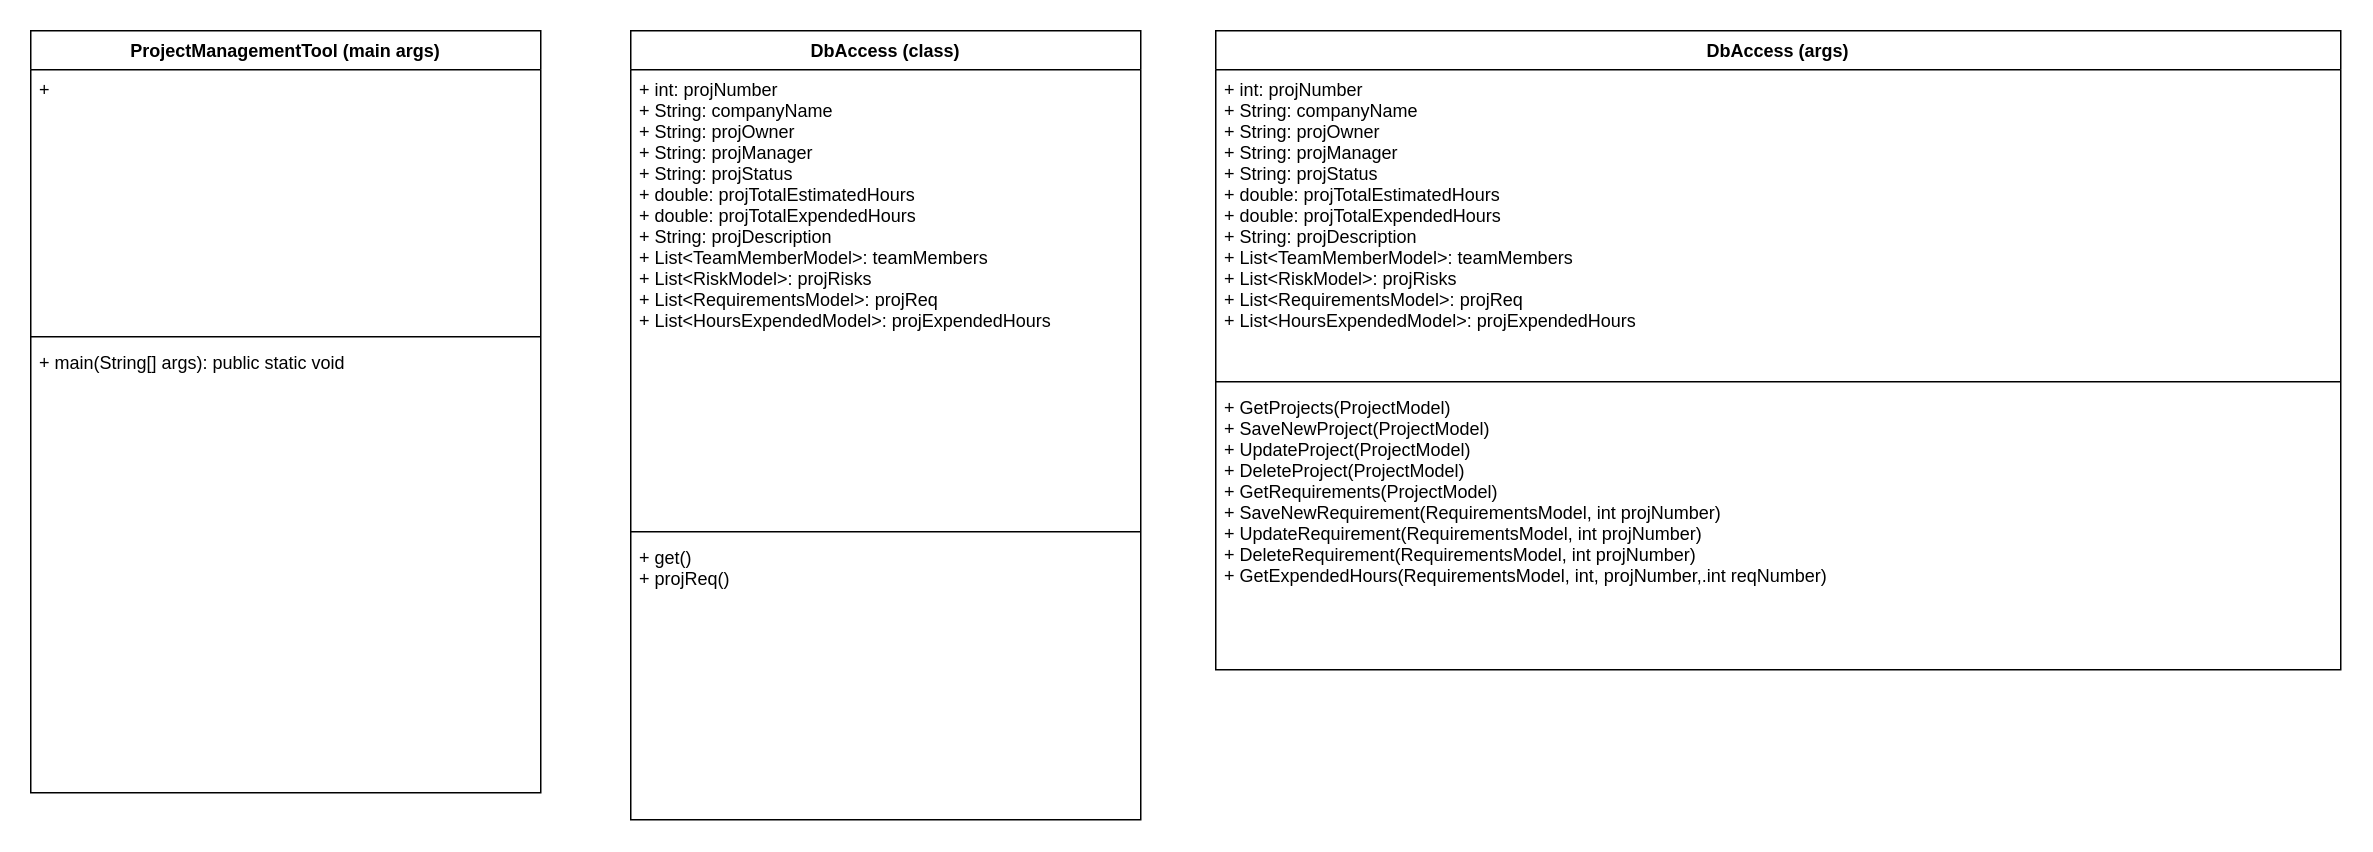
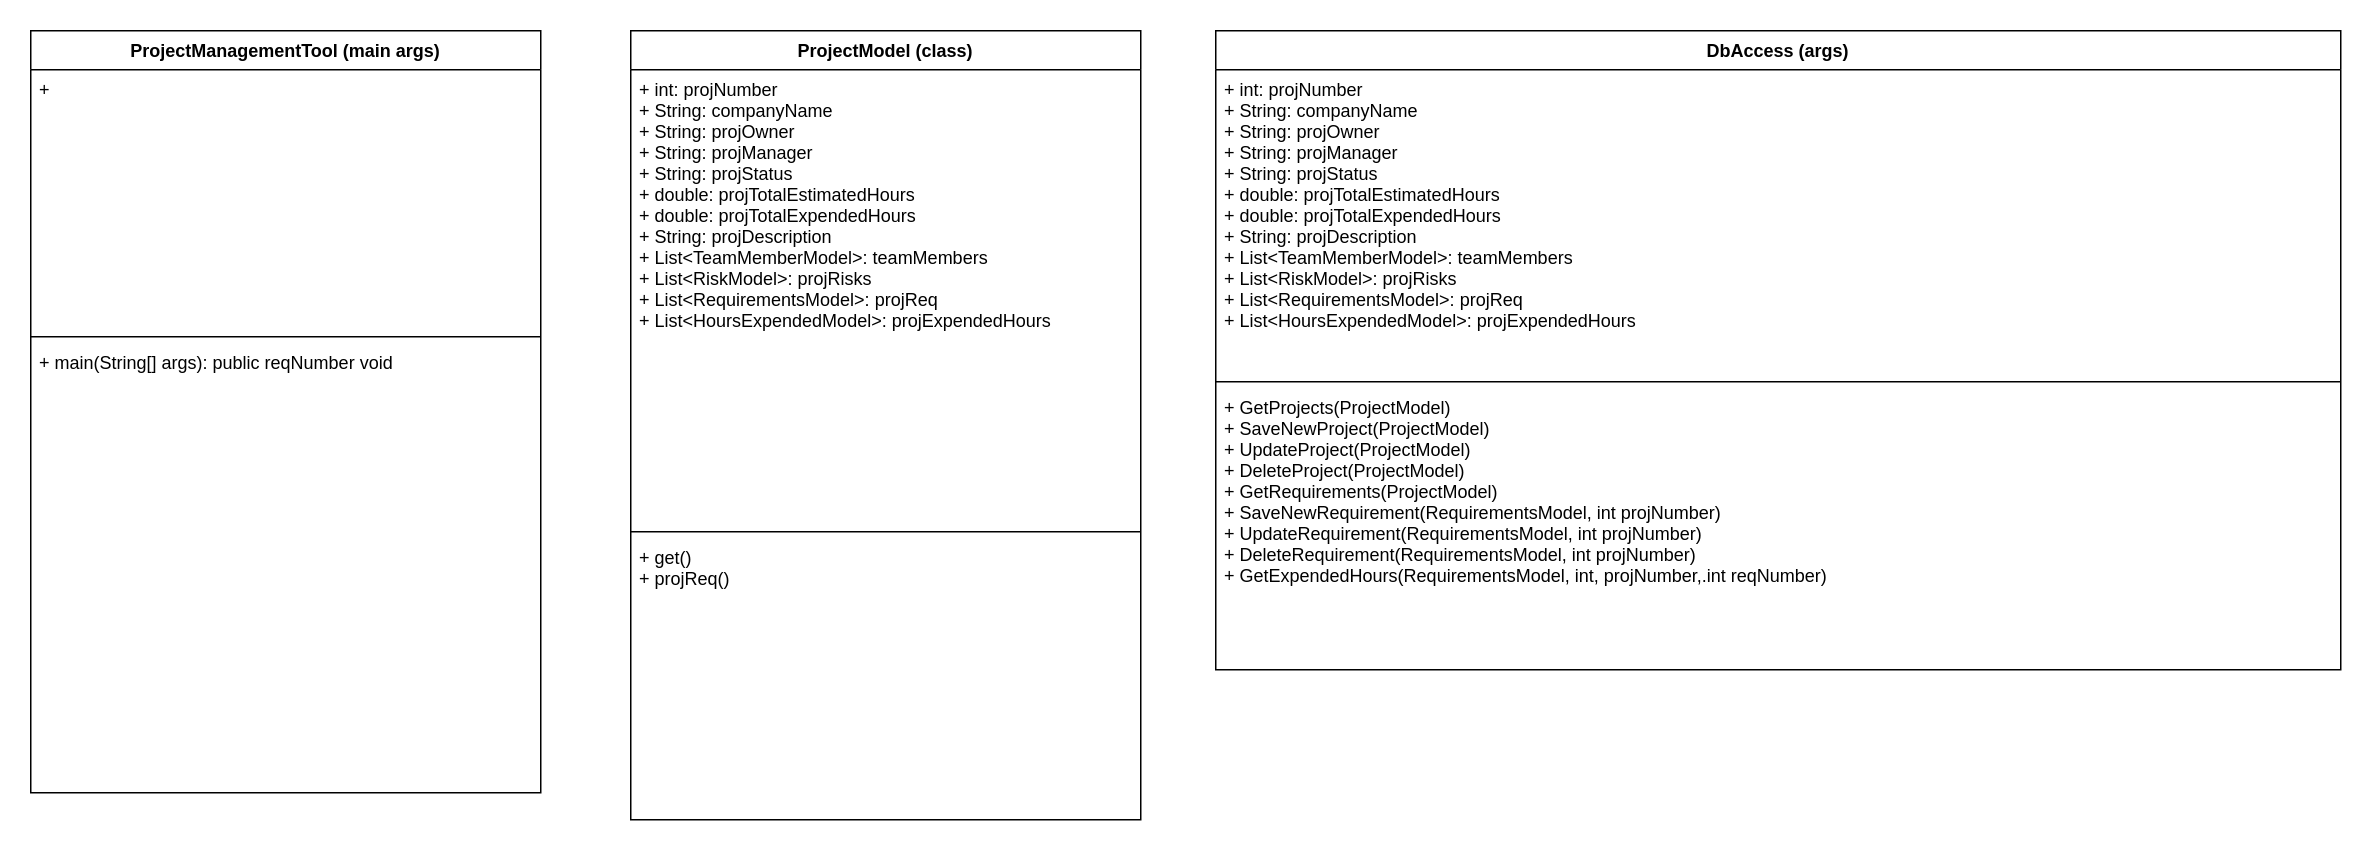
(885, 51) -> (885, 51)
(218, 363) -> (235, 363)
